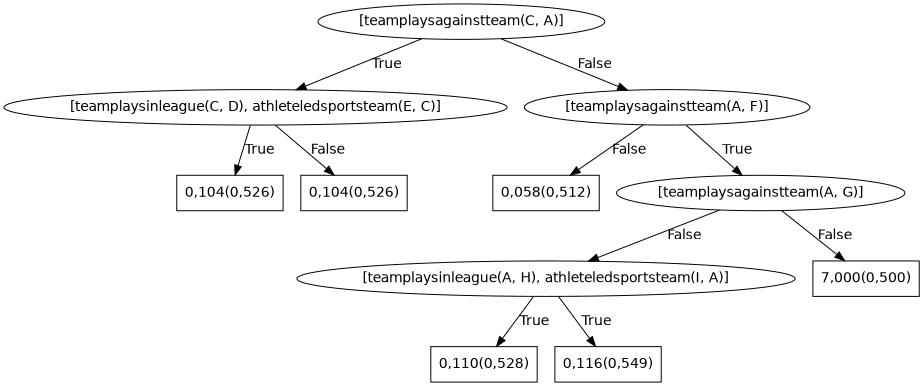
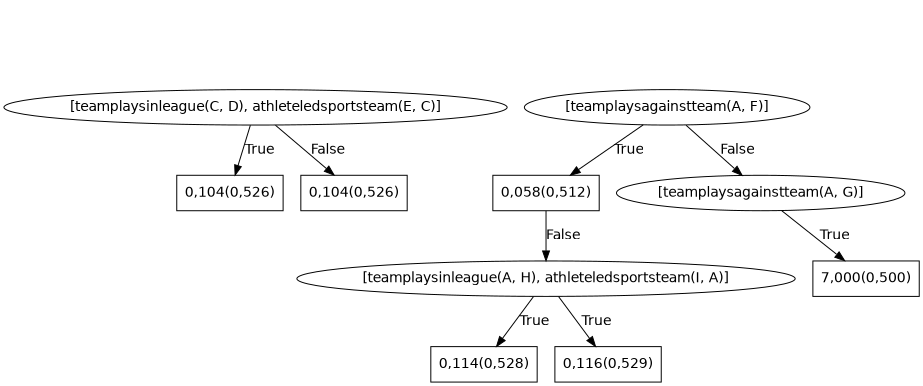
(461, 22) -> none
(629, 150) -> (629, 150)
(738, 150) -> (738, 150)
(659, 234) -> (546, 231)
(835, 236) -> (835, 236)
(484, 364) -> (484, 364)
(608, 364) -> (608, 364)
